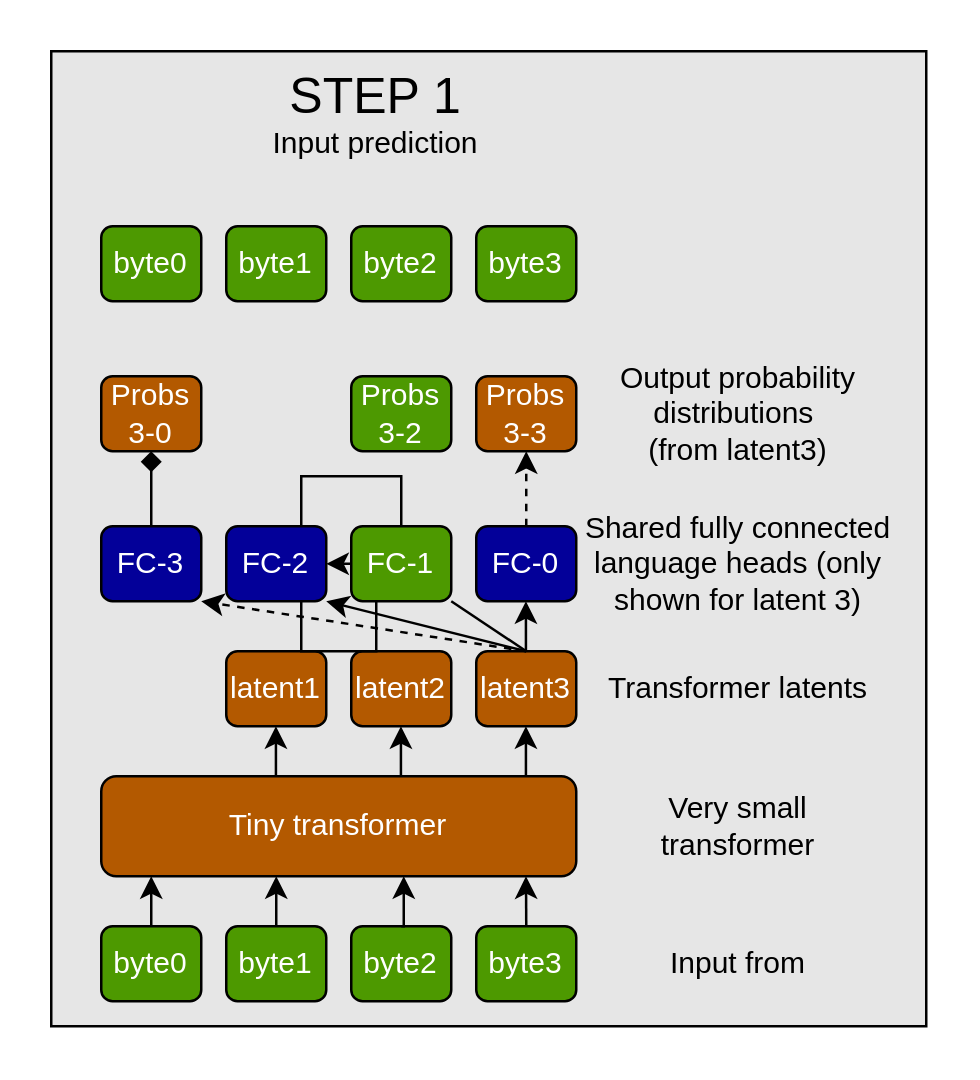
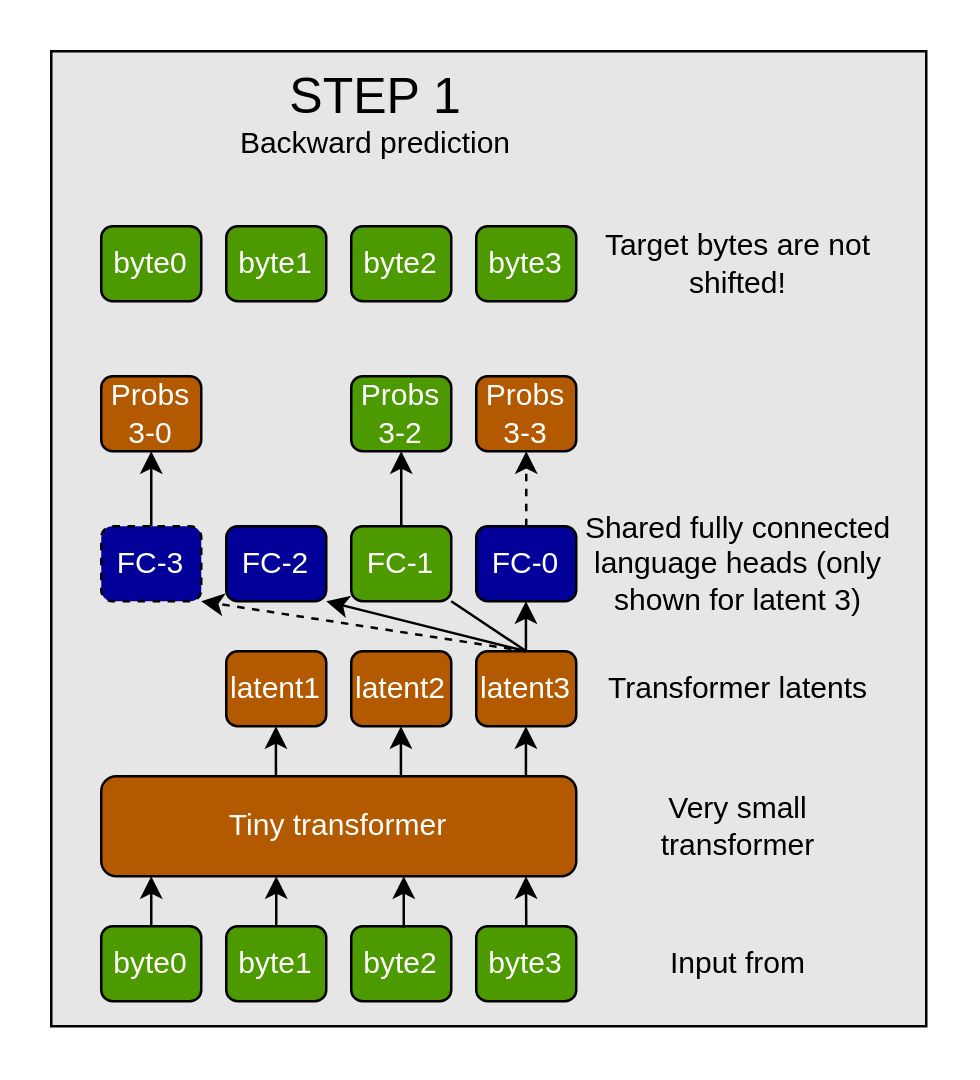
(376, 114) -> (376, 114)
none -> (739, 264)
(739, 414) -> none
(151, 472) -> (151, 470)
(327, 476) -> (401, 473)
(151, 564) -> (151, 564)
